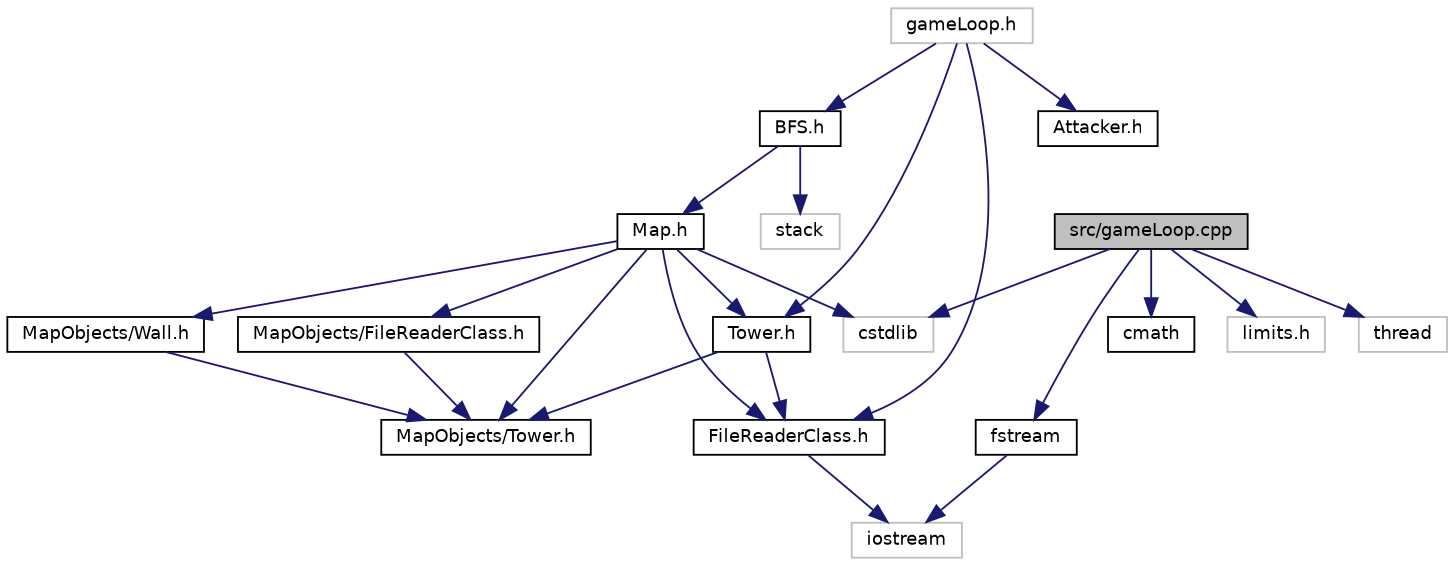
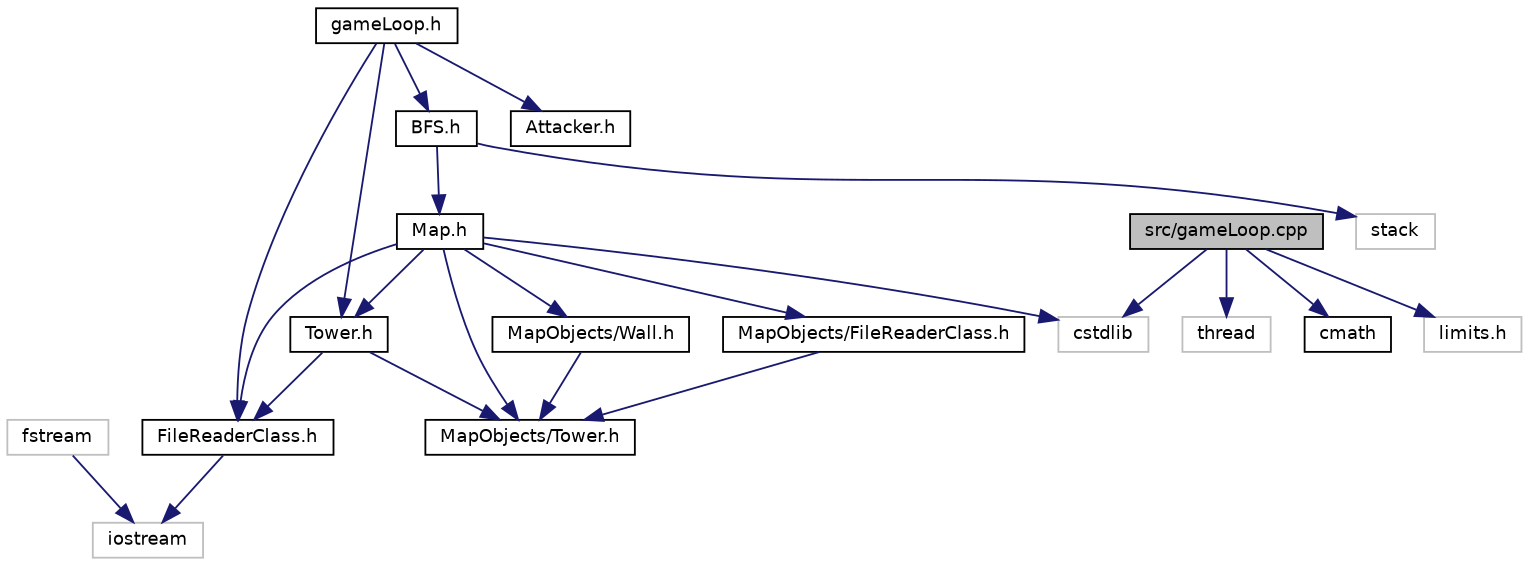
(962, 26) -> (387, 26)
(1087, 324) -> none
(1026, 437) -> (58, 437)
